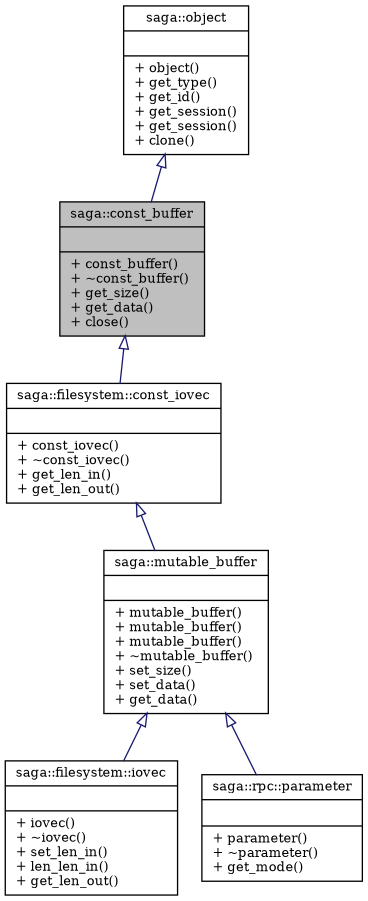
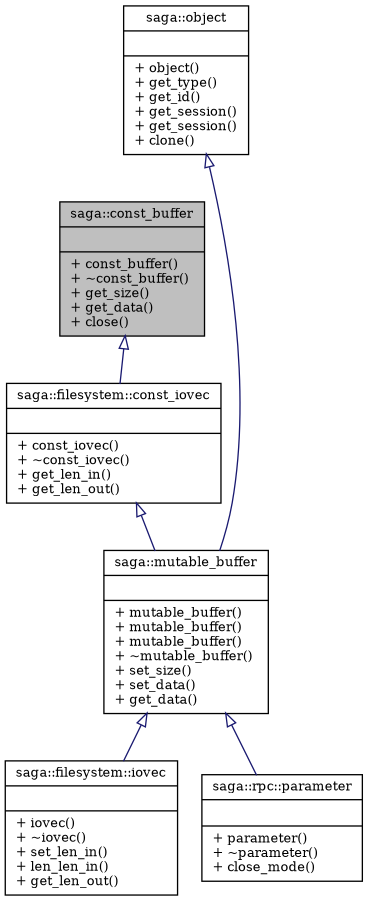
(156, 185) -> (238, 359)
(258, 867) -> (264, 867)
